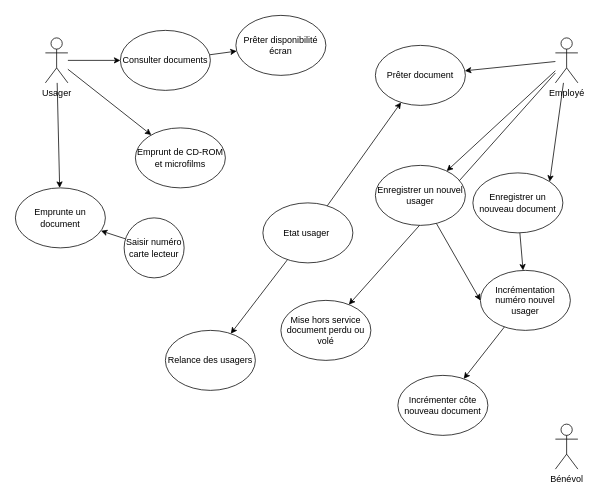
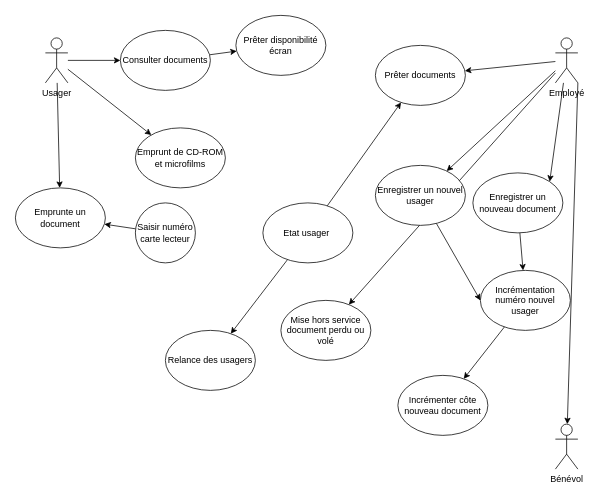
(420, 75) -> (420, 75)
(154, 248) -> (165, 233)
none -> (571, 301)
